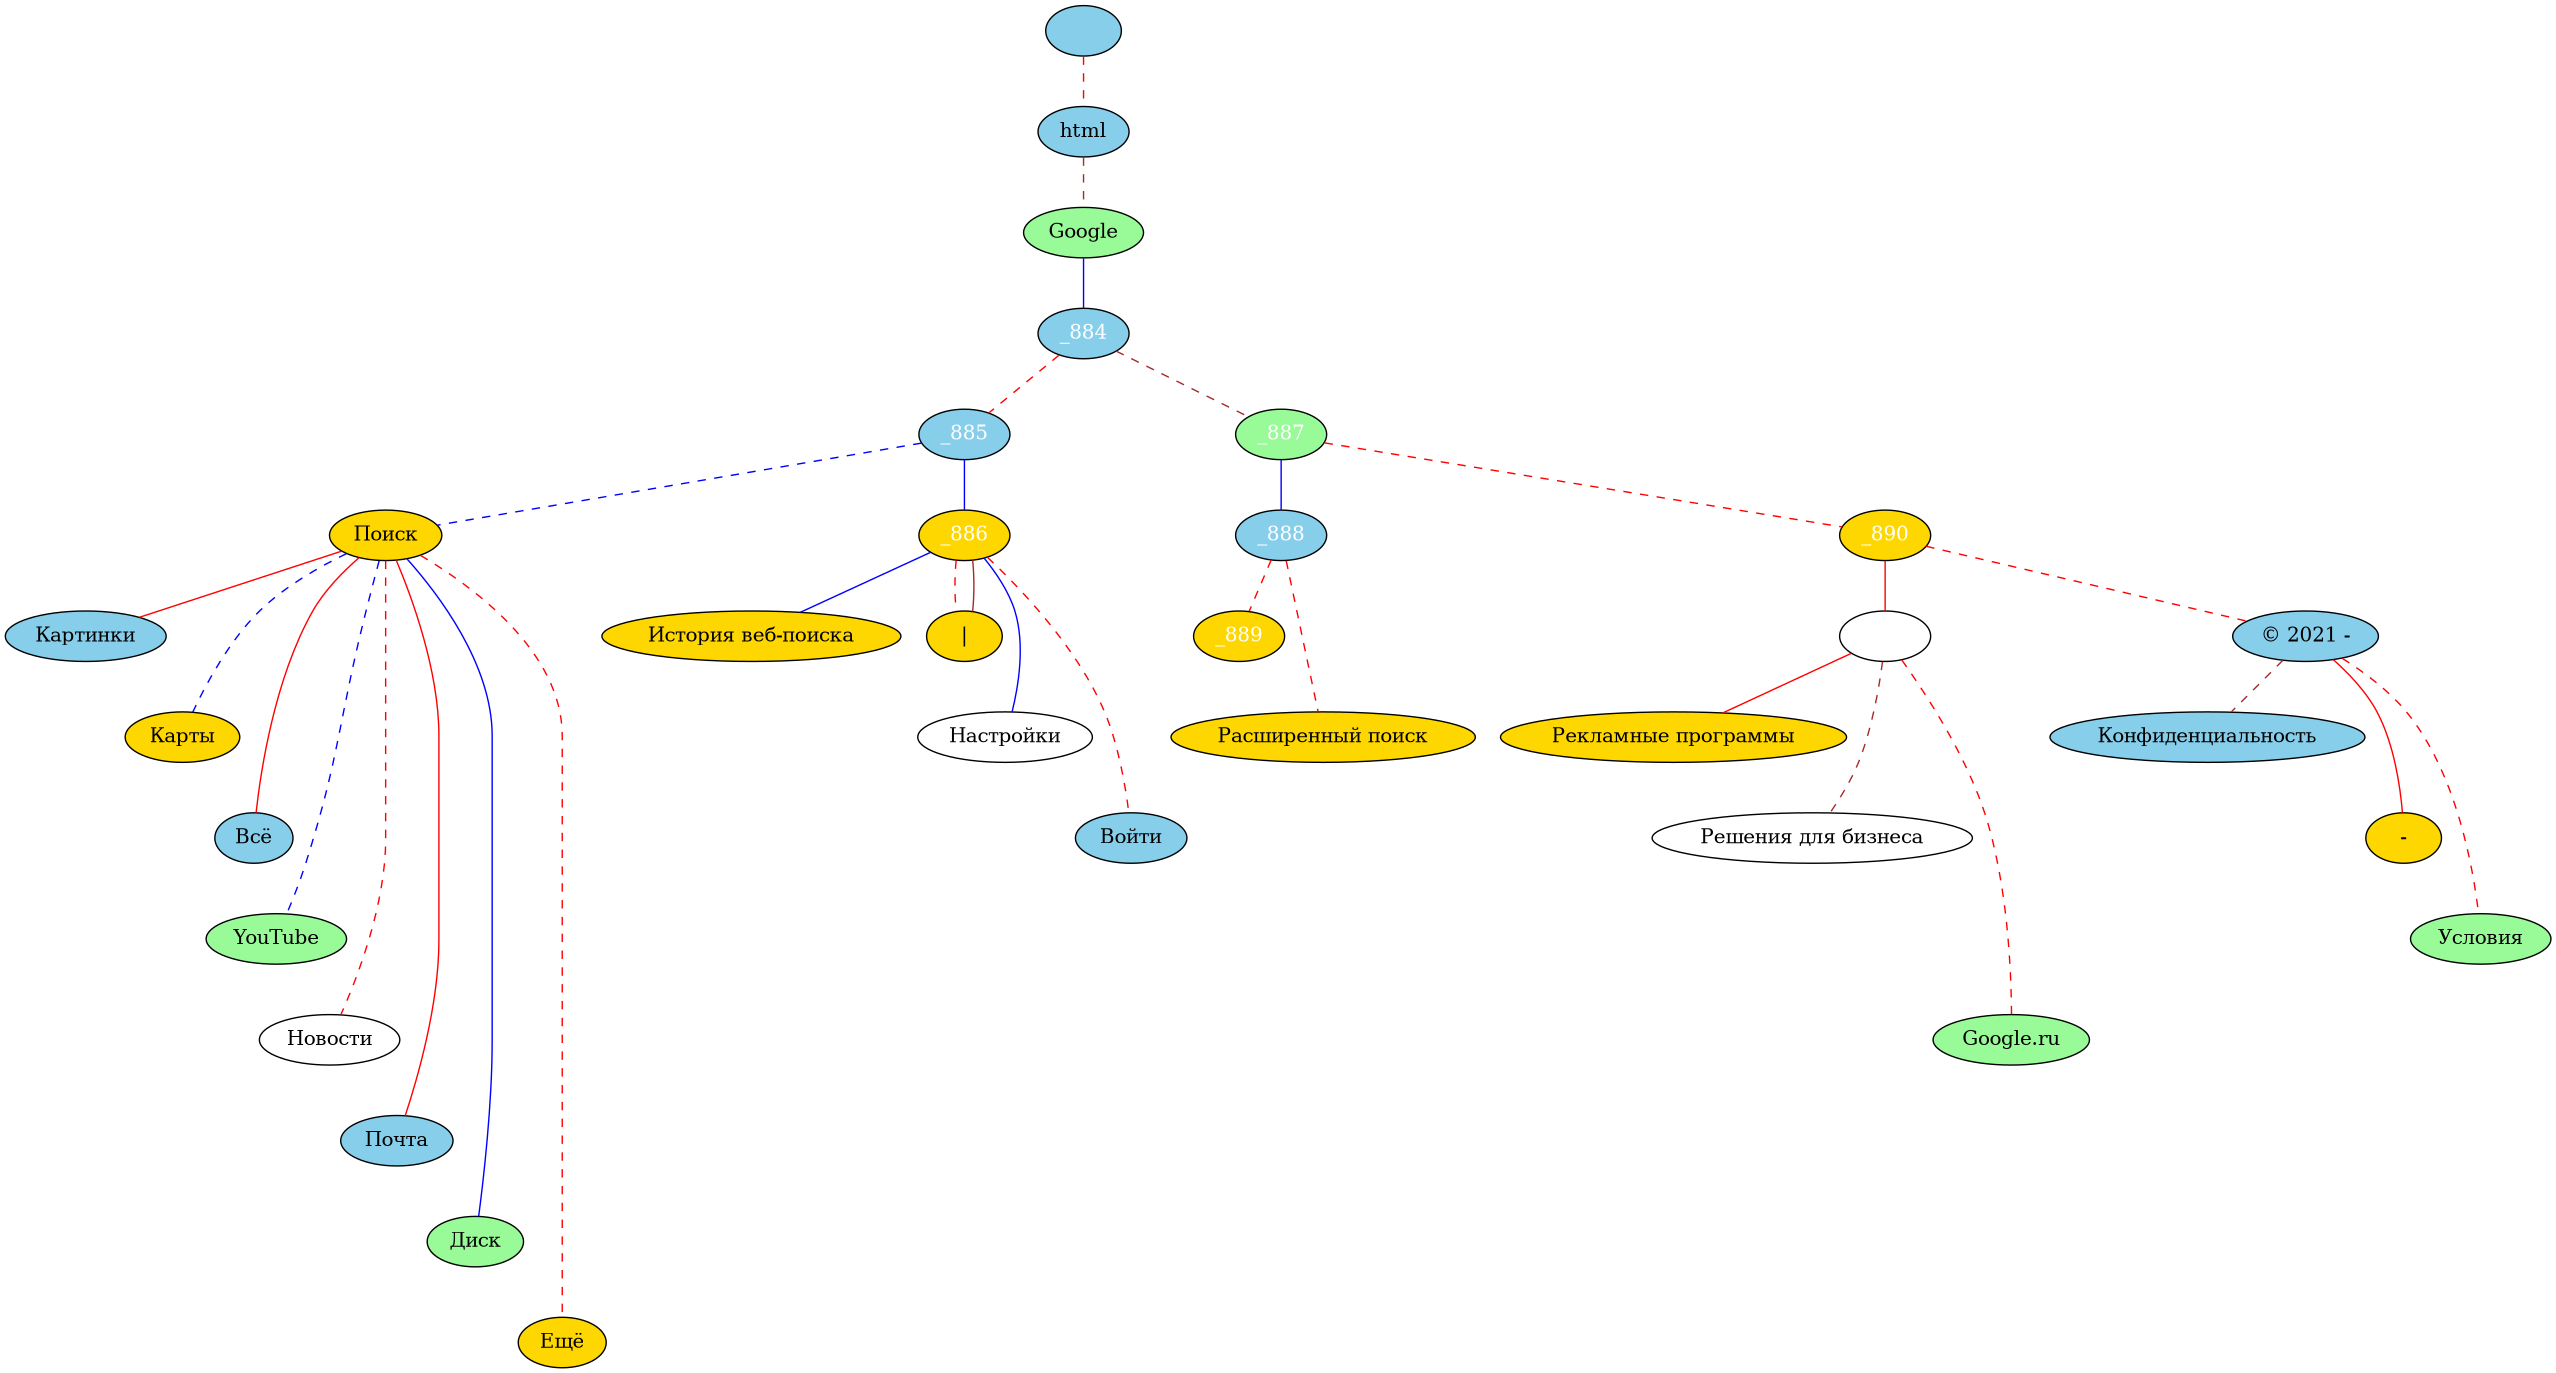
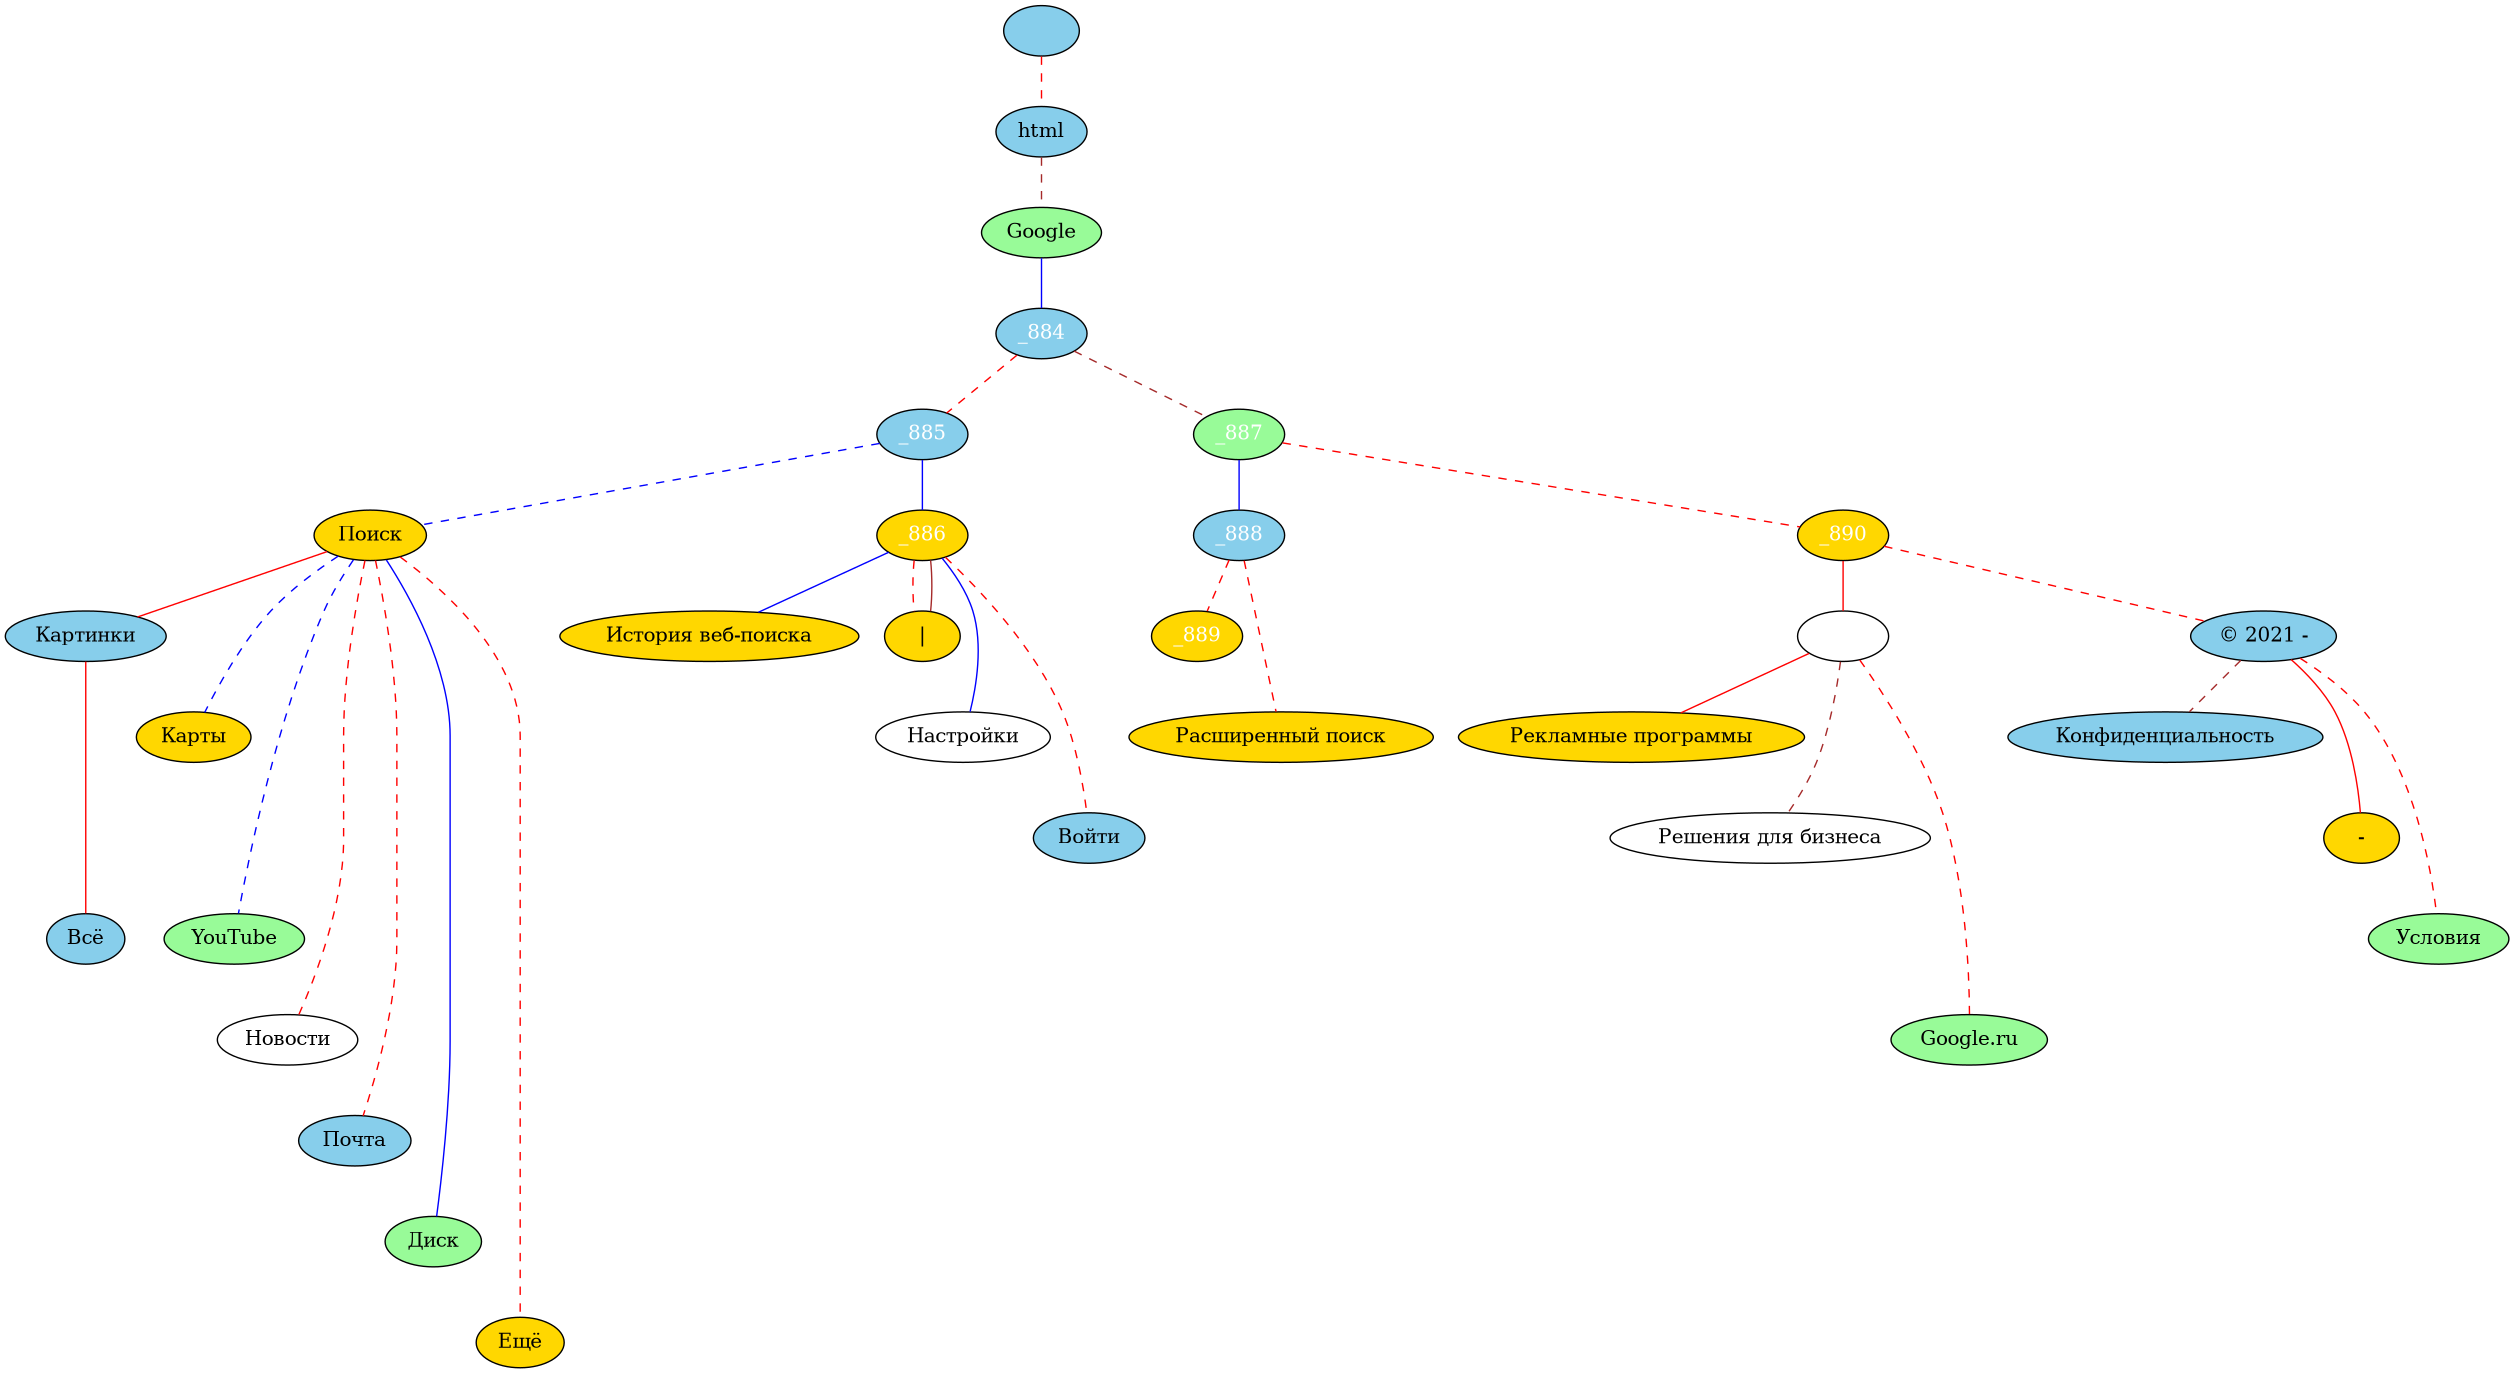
(285, 675) -> (86, 788)
(439, 837) -> (397, 839)
